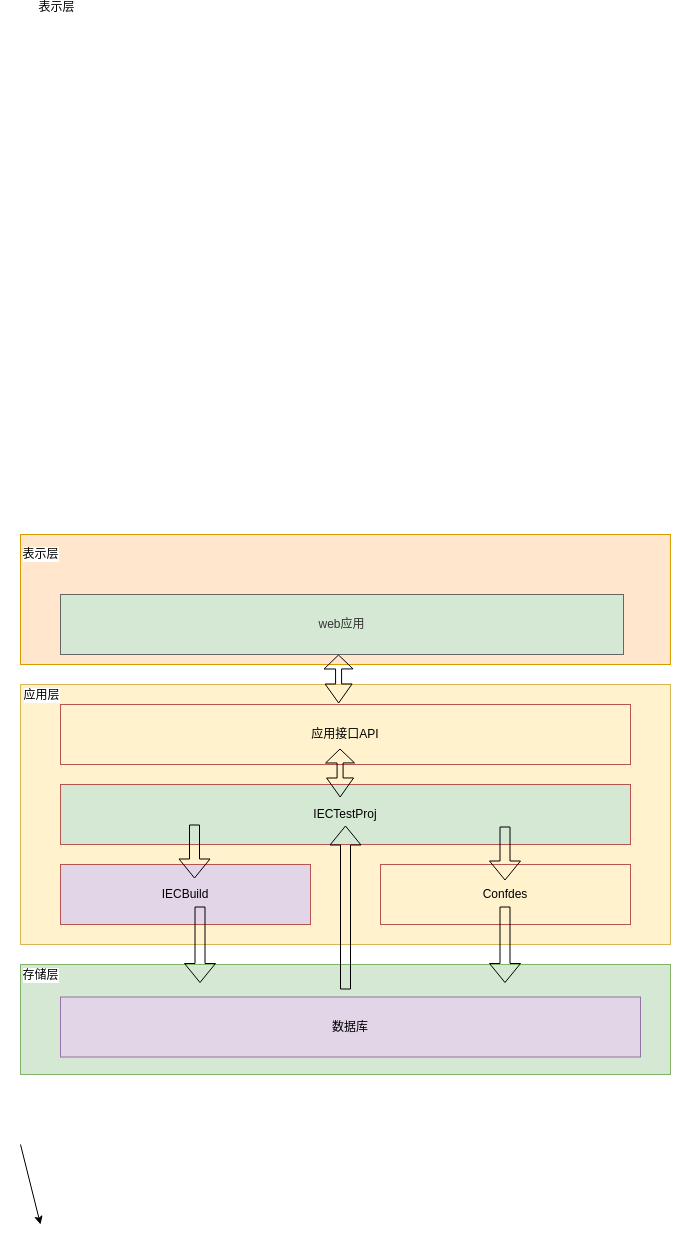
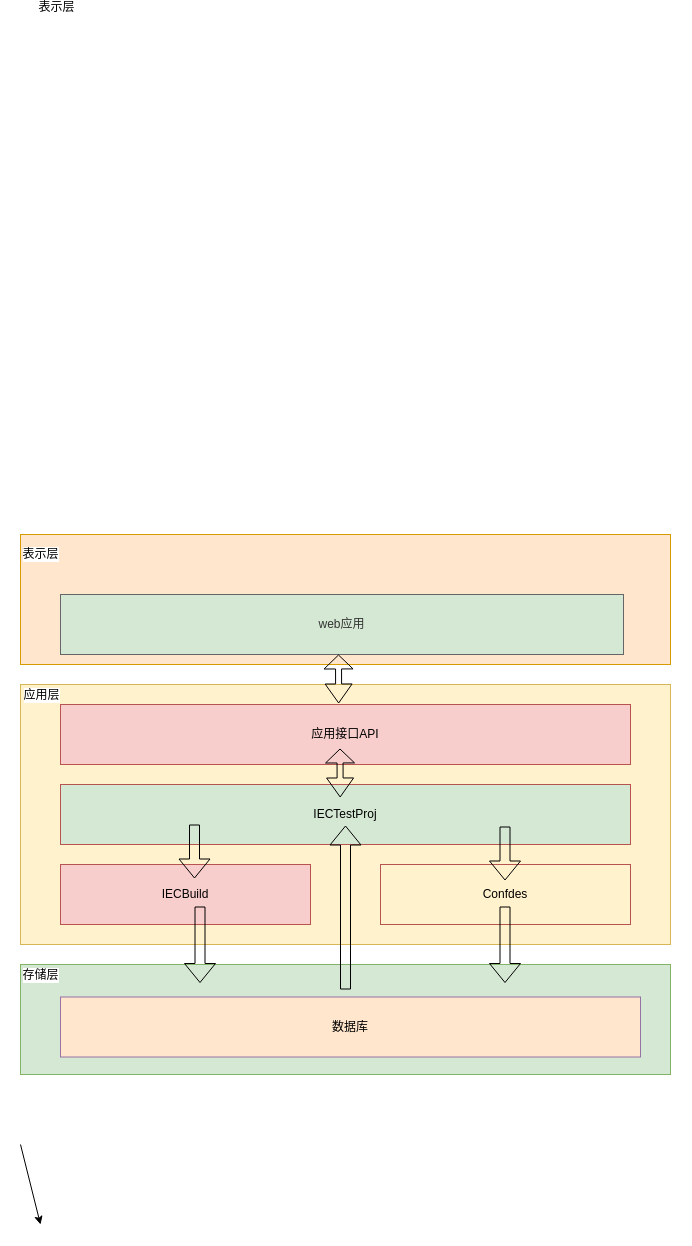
(346, 735) -> (346, 735)
(186, 895) -> (186, 895)
(351, 1027) -> (351, 1027)
